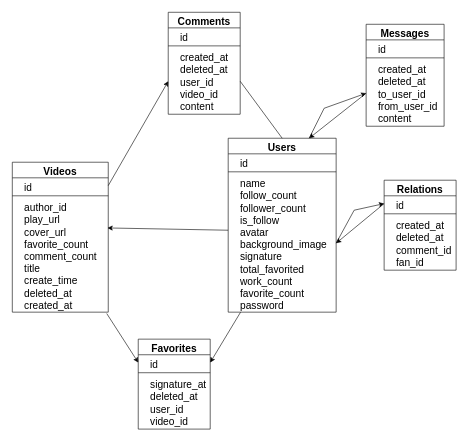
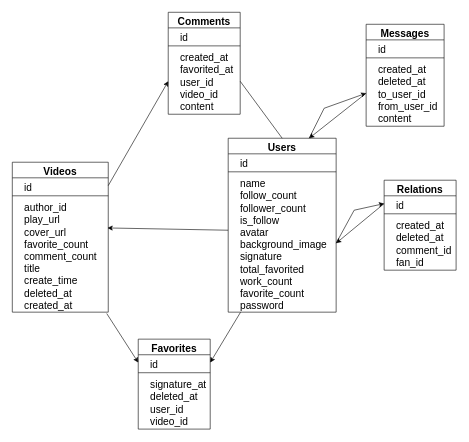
(200, 83) -> (205, 83)
